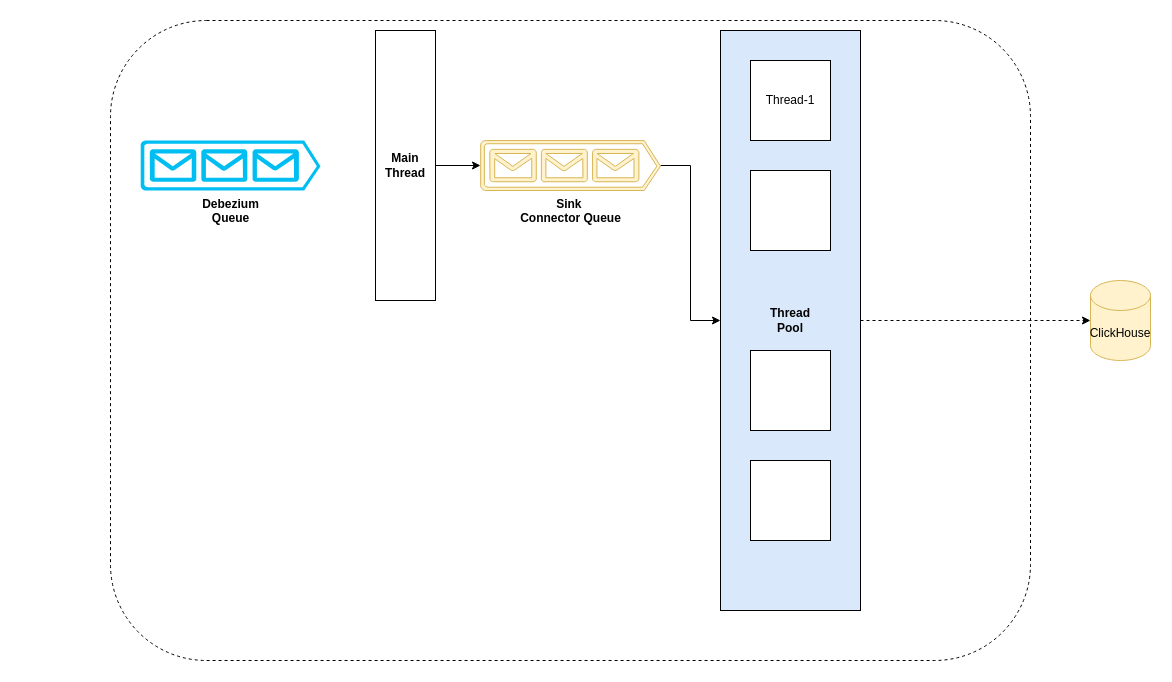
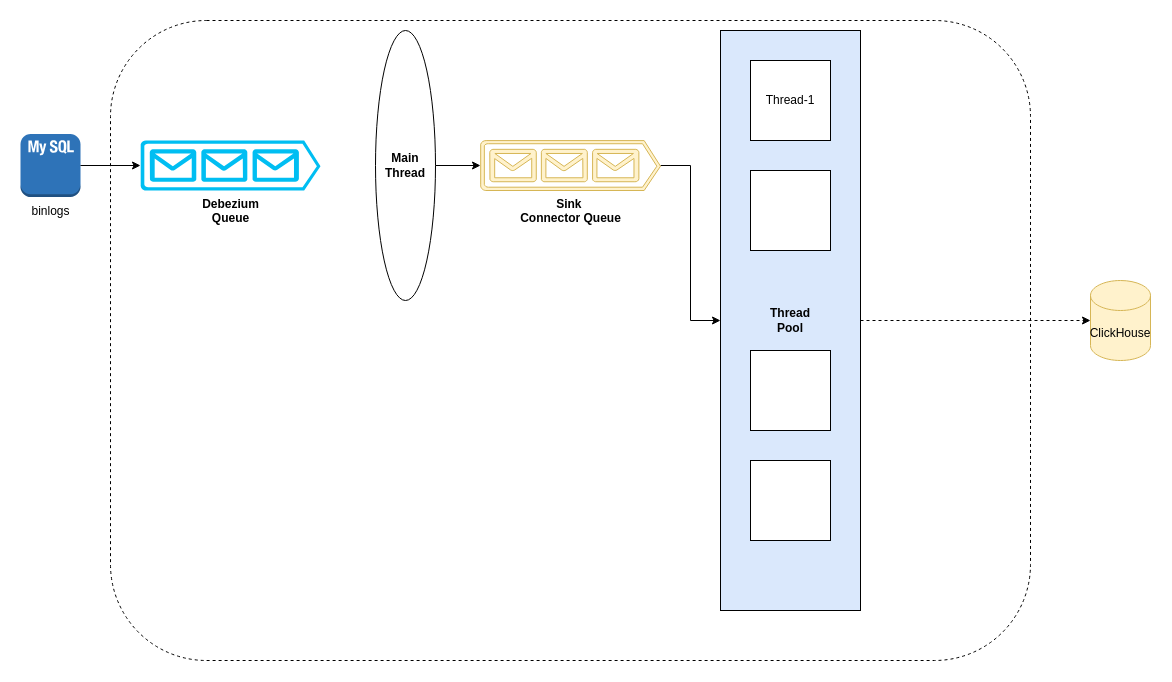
none -> (51, 166)
none -> (107, 166)
(406, 166) -> (406, 166)
